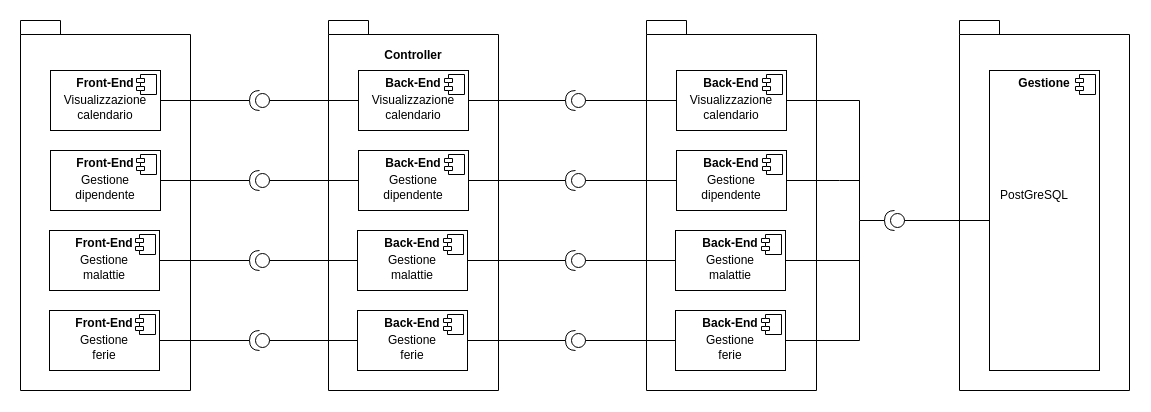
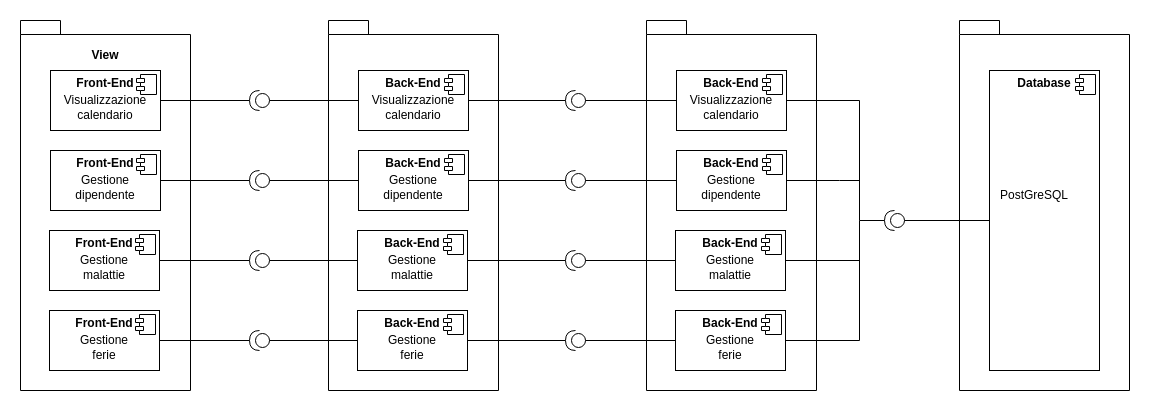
none -> (106, 56)
(414, 56) -> none
(1015, 71) -> (1016, 71)
